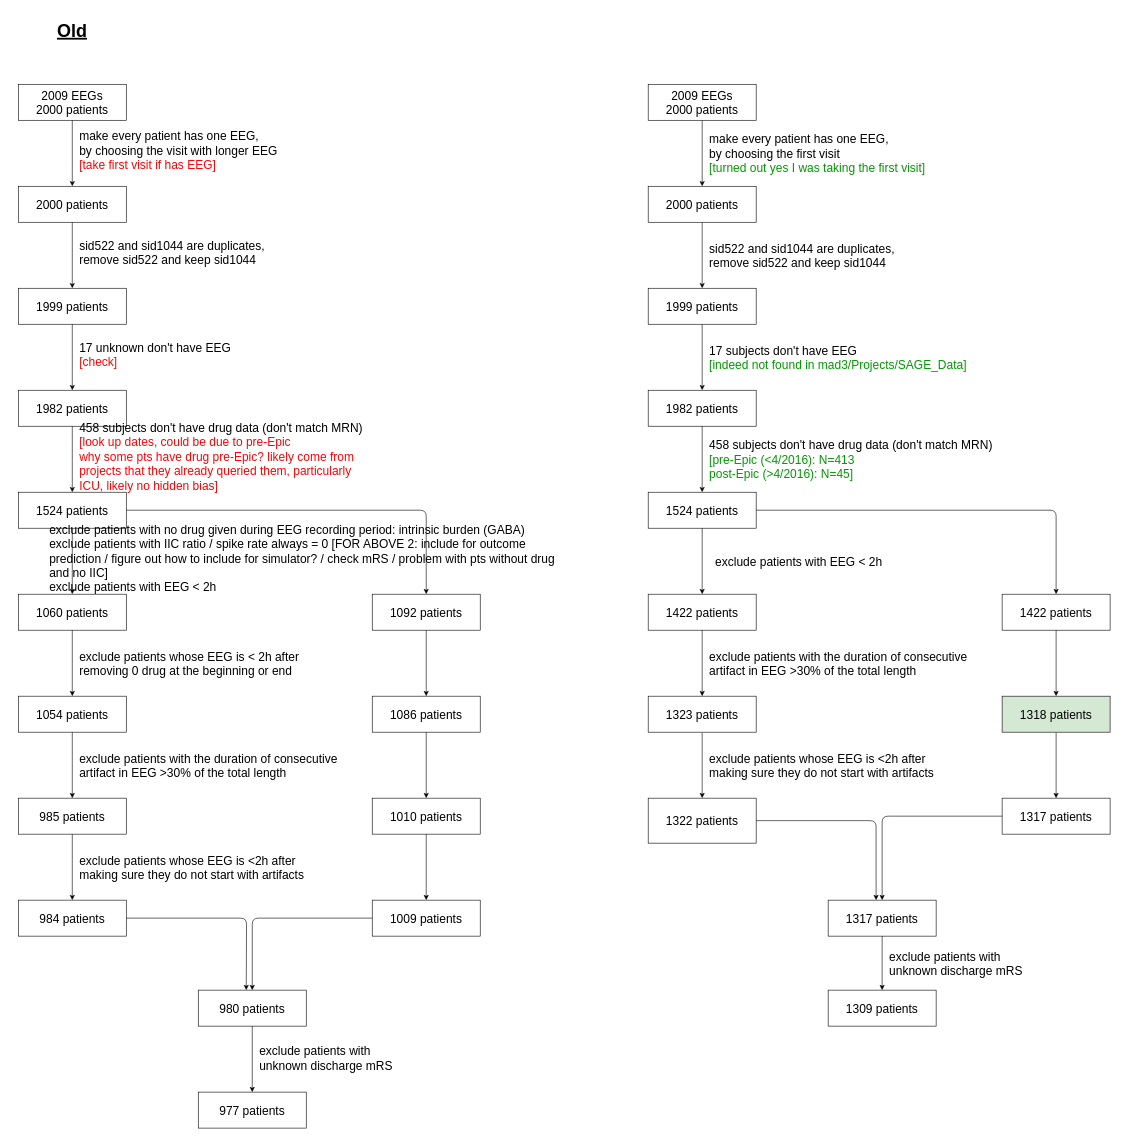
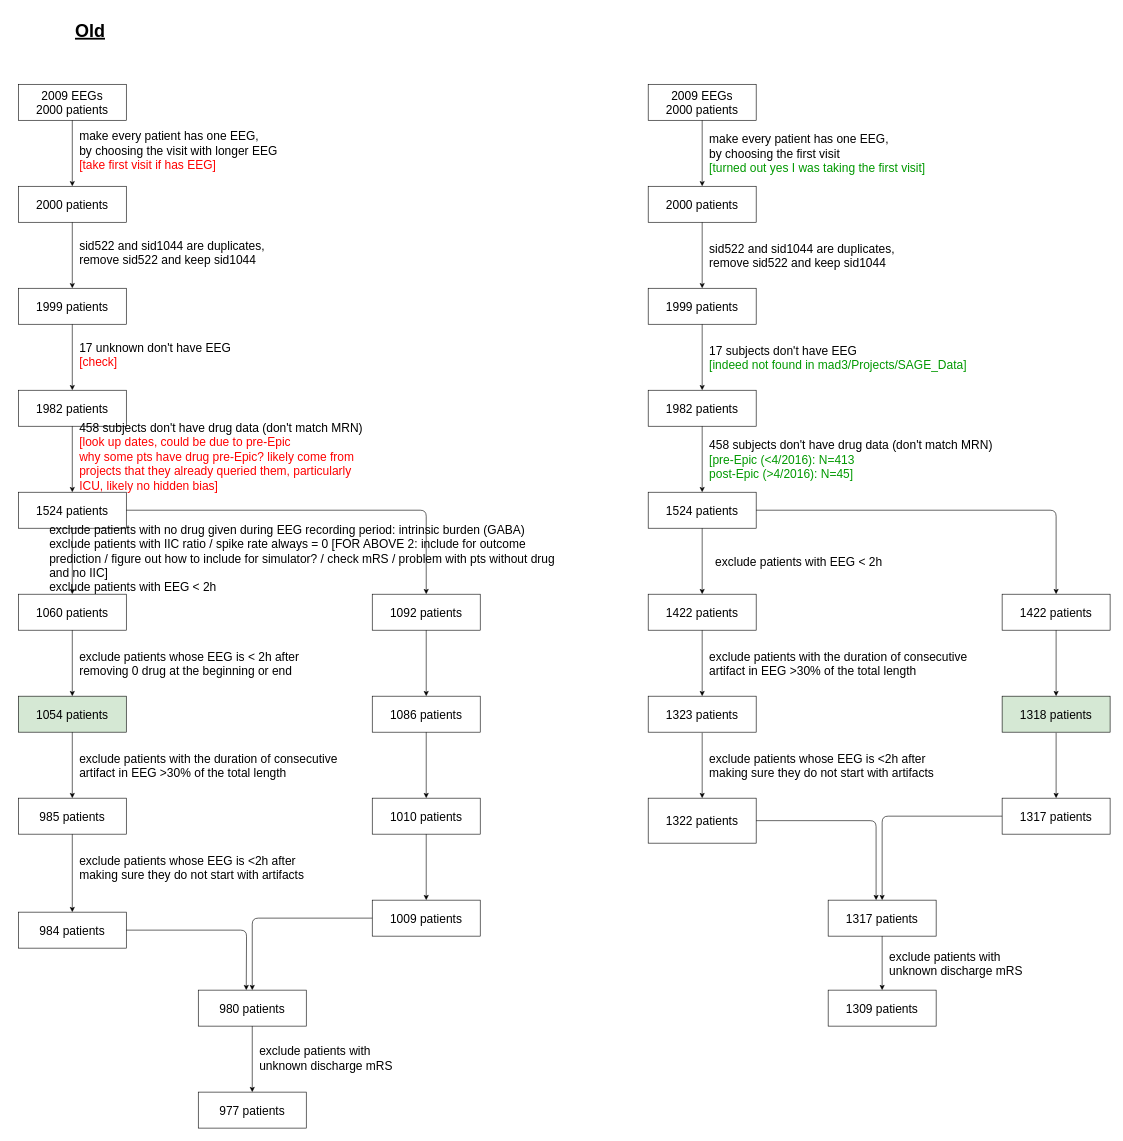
(72, 30) -> (90, 30)
(72, 714) -> (72, 714)
(72, 918) -> (72, 930)
